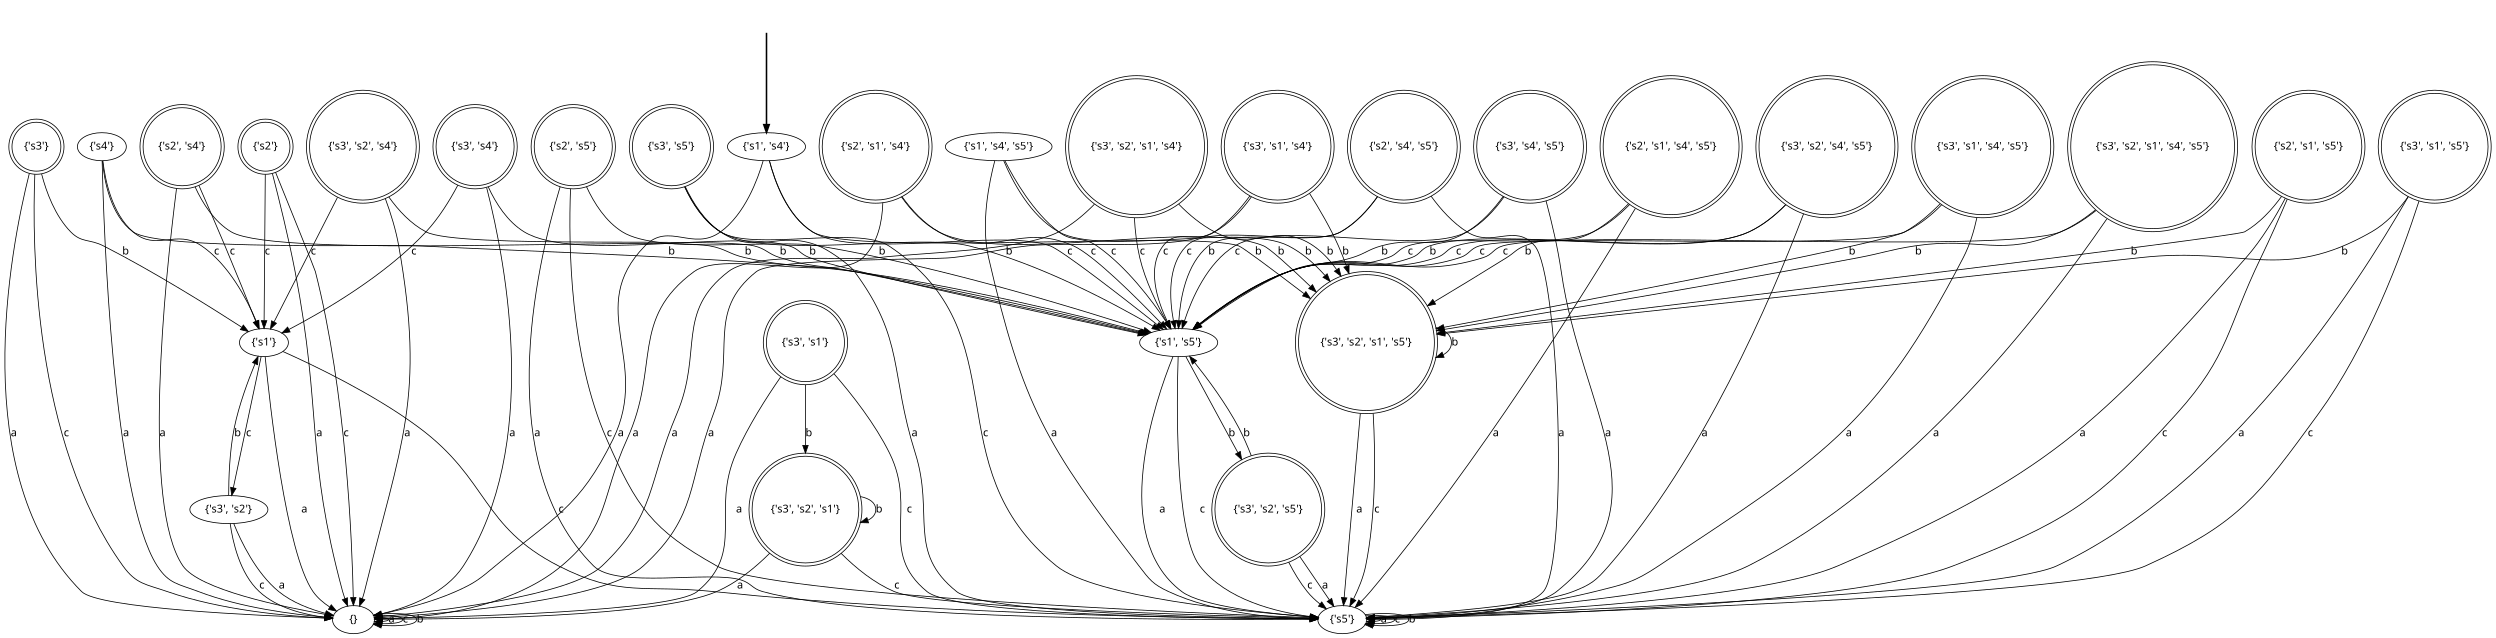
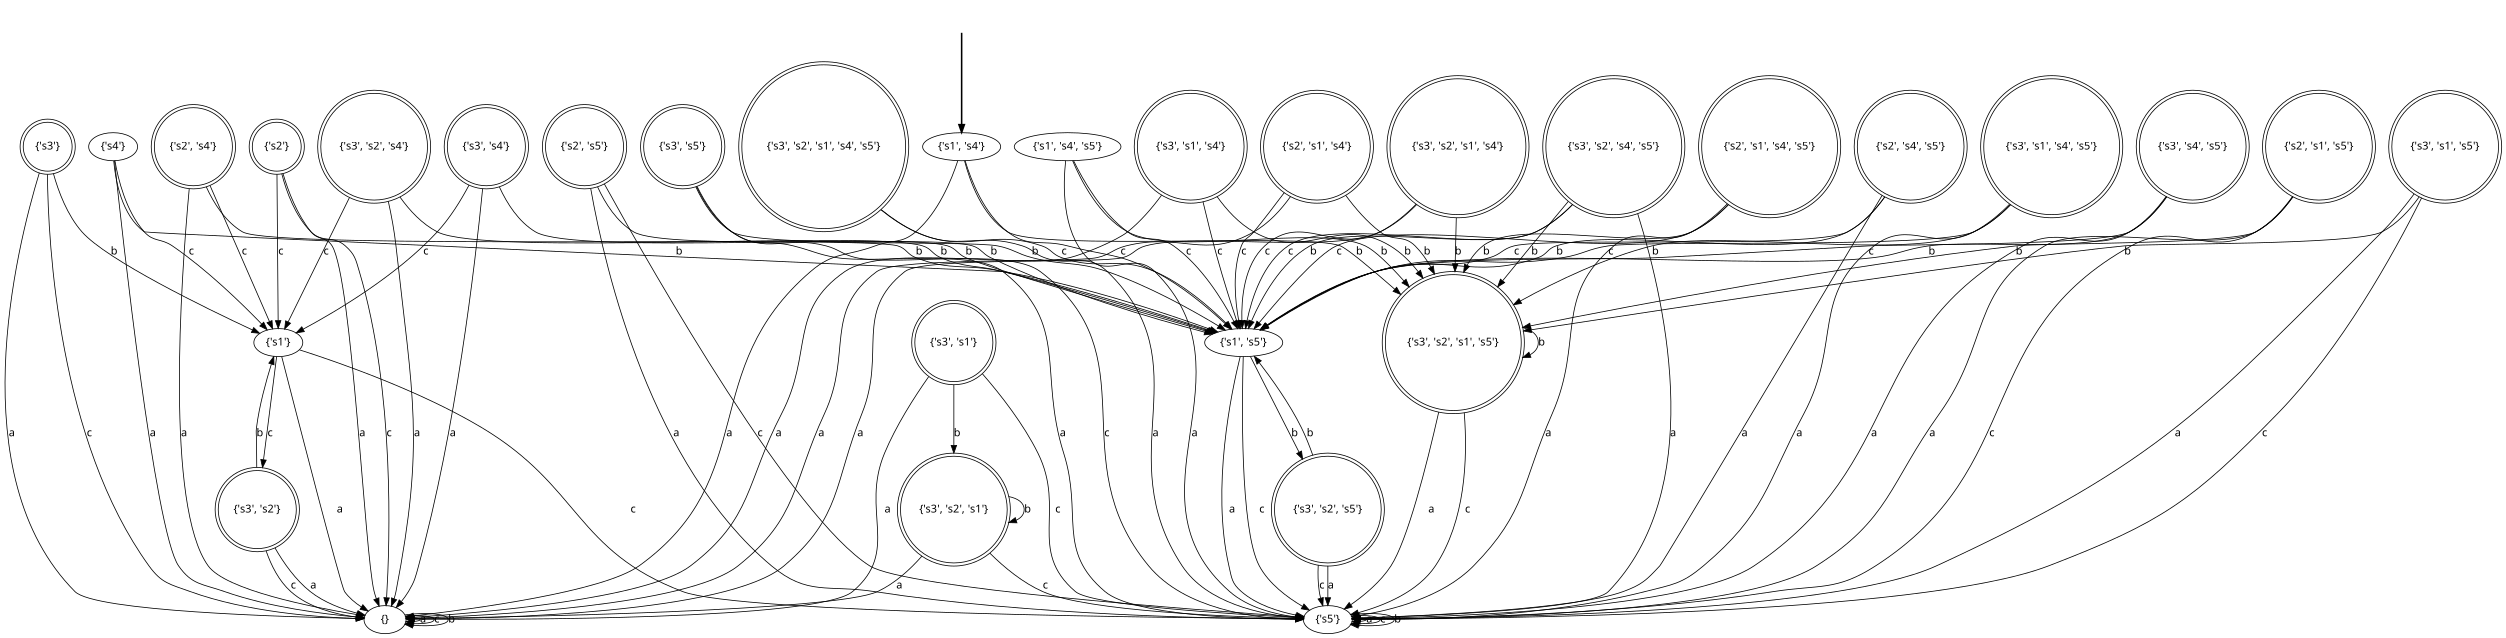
(1773, 273) -> (1527, 251)
(229, 510) -> (257, 510)
